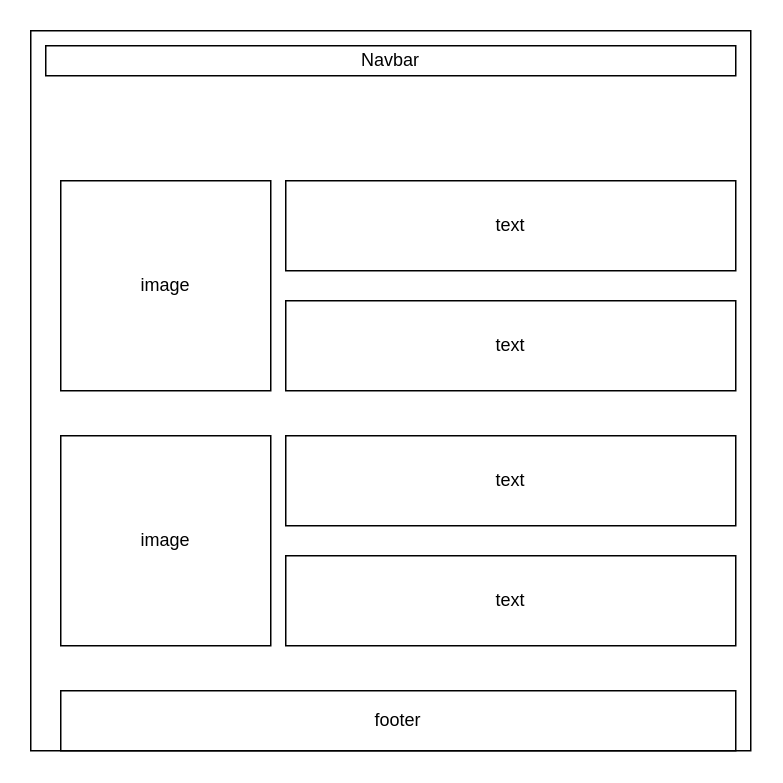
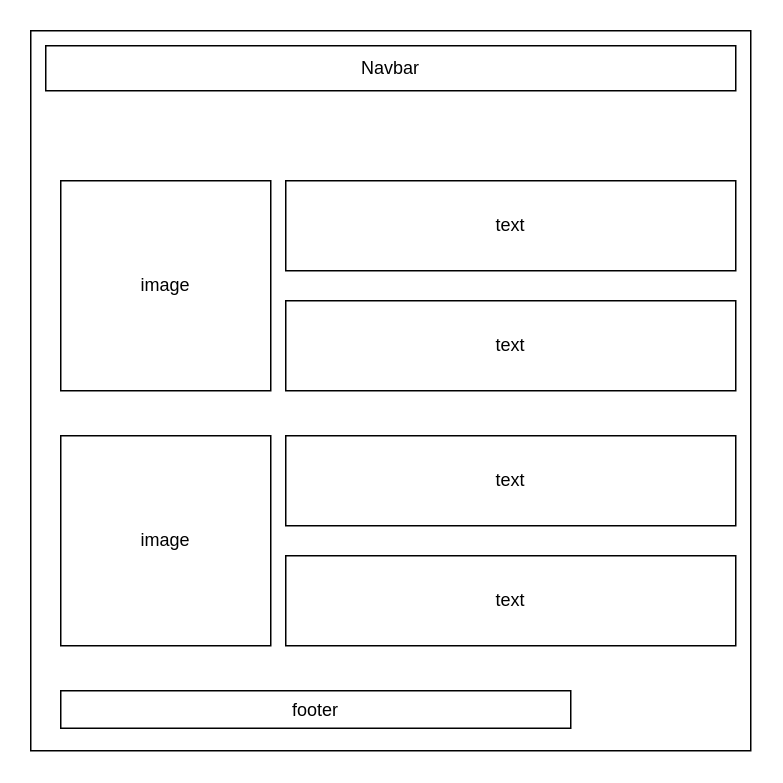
(391, 61) -> (391, 68)
(398, 721) -> (316, 710)
